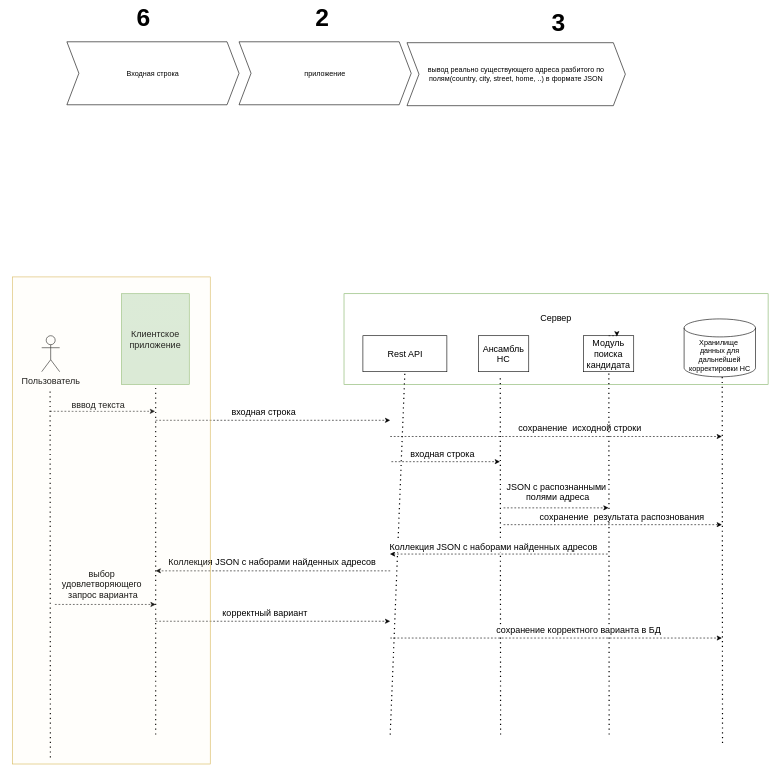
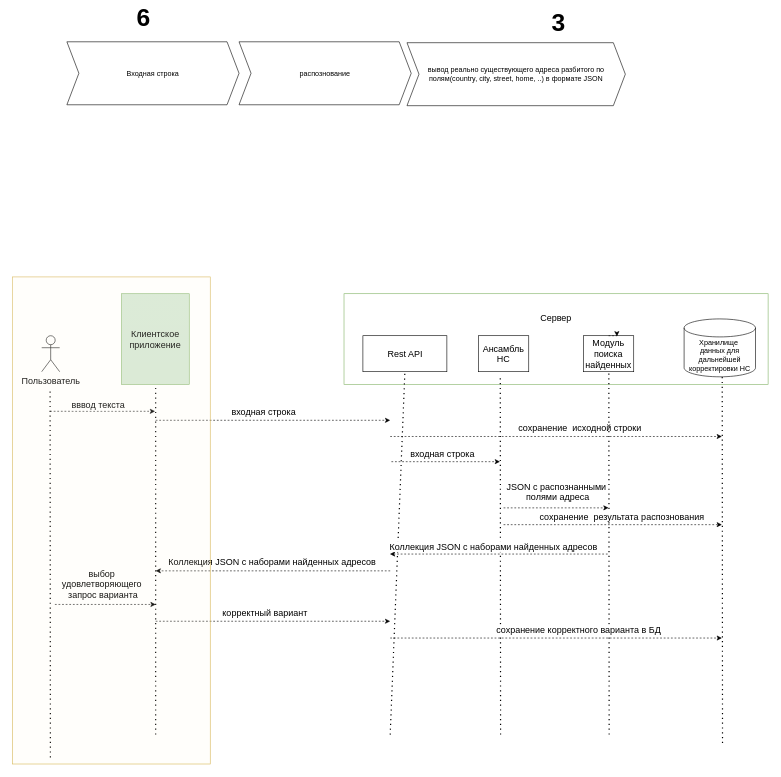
(323, 18) -> none
(325, 74) -> (325, 74)
(609, 354) -> (609, 354)
